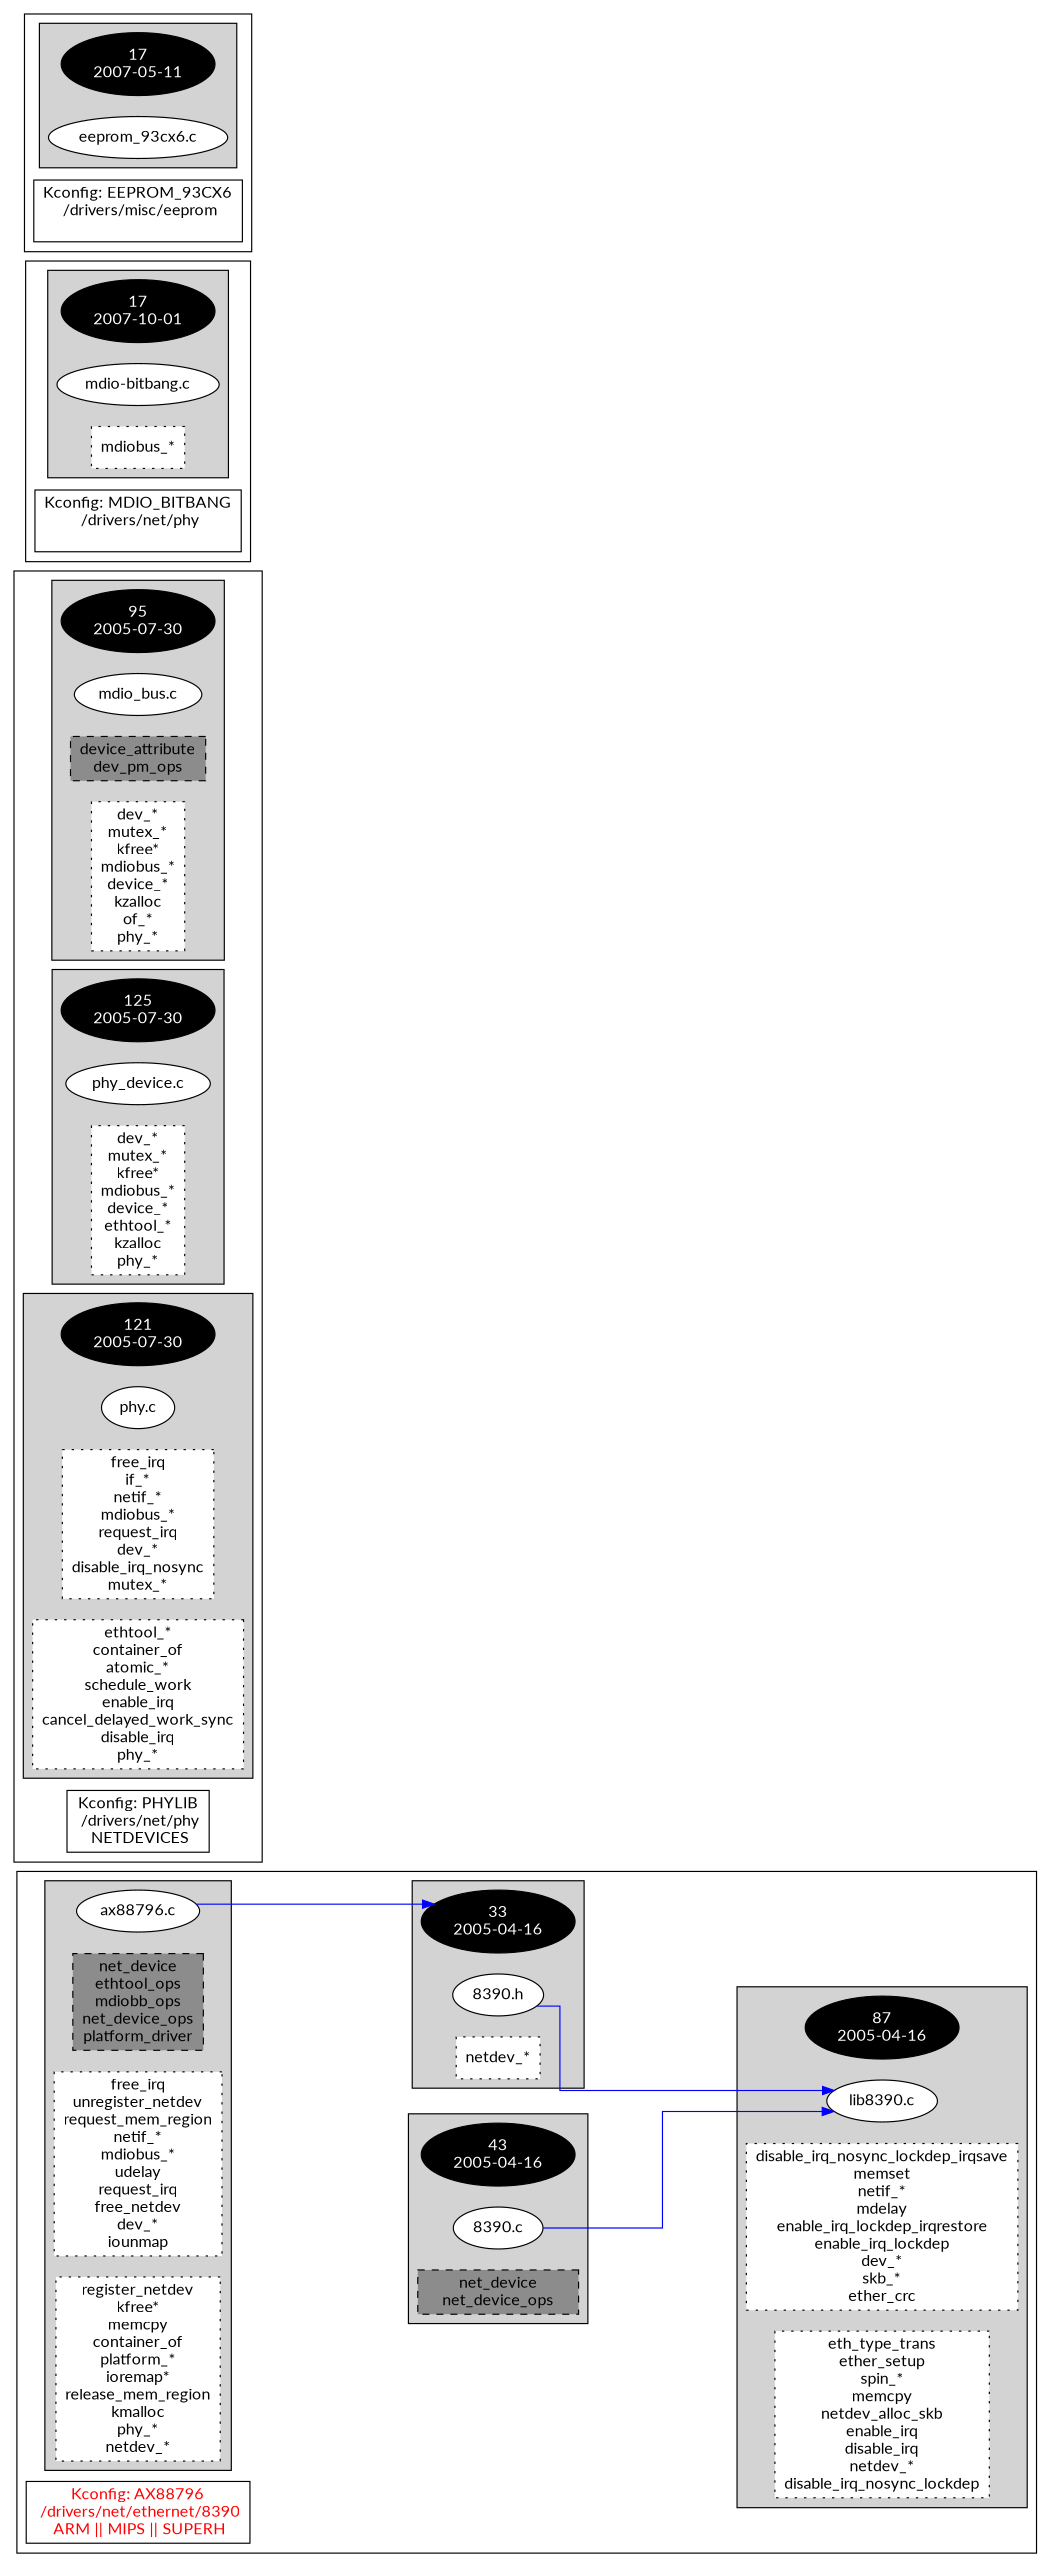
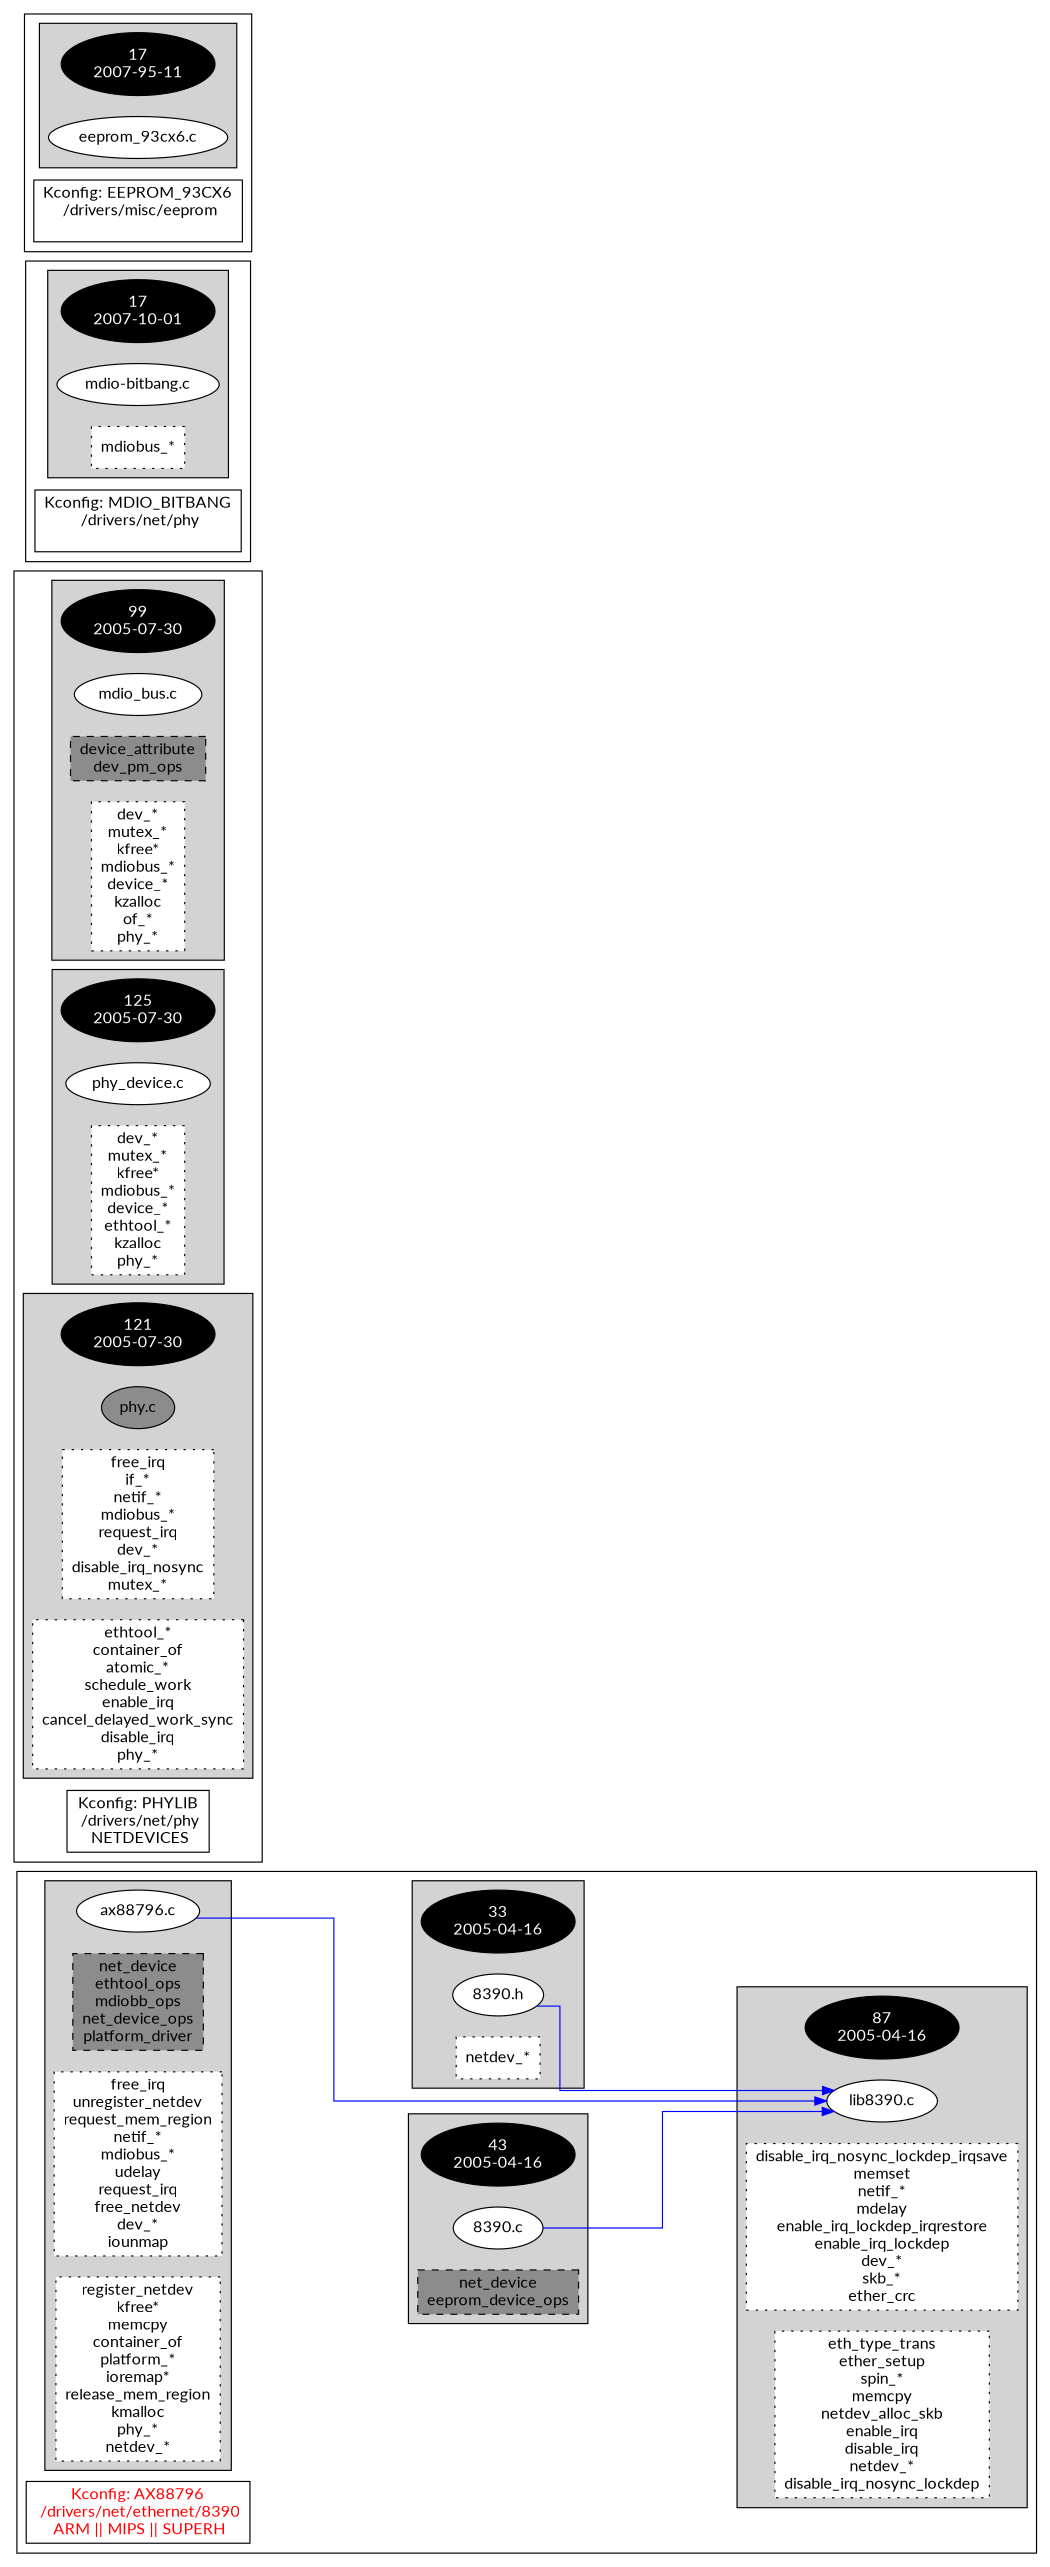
(138, 64) -> (138, 64)
(138, 621) -> (138, 621)
(138, 1408) -> (138, 1408)
(309, 1904) -> (414, 2101)
(498, 2292) -> (498, 2292)
